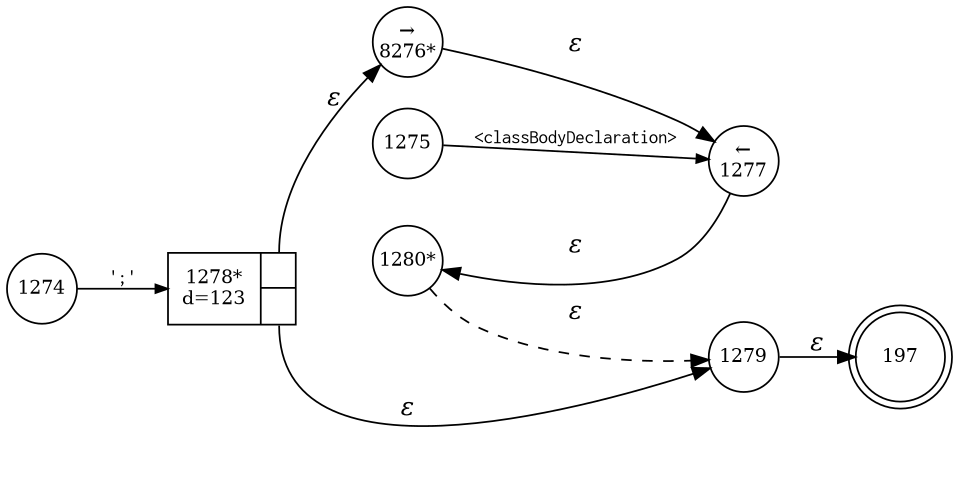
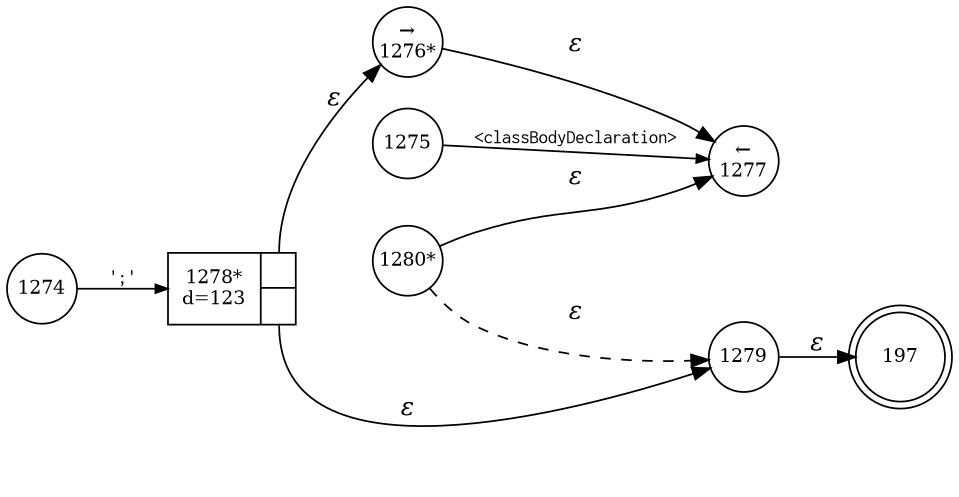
(408, 42) -> (408, 42)
(613, 280) -> (568, 213)
